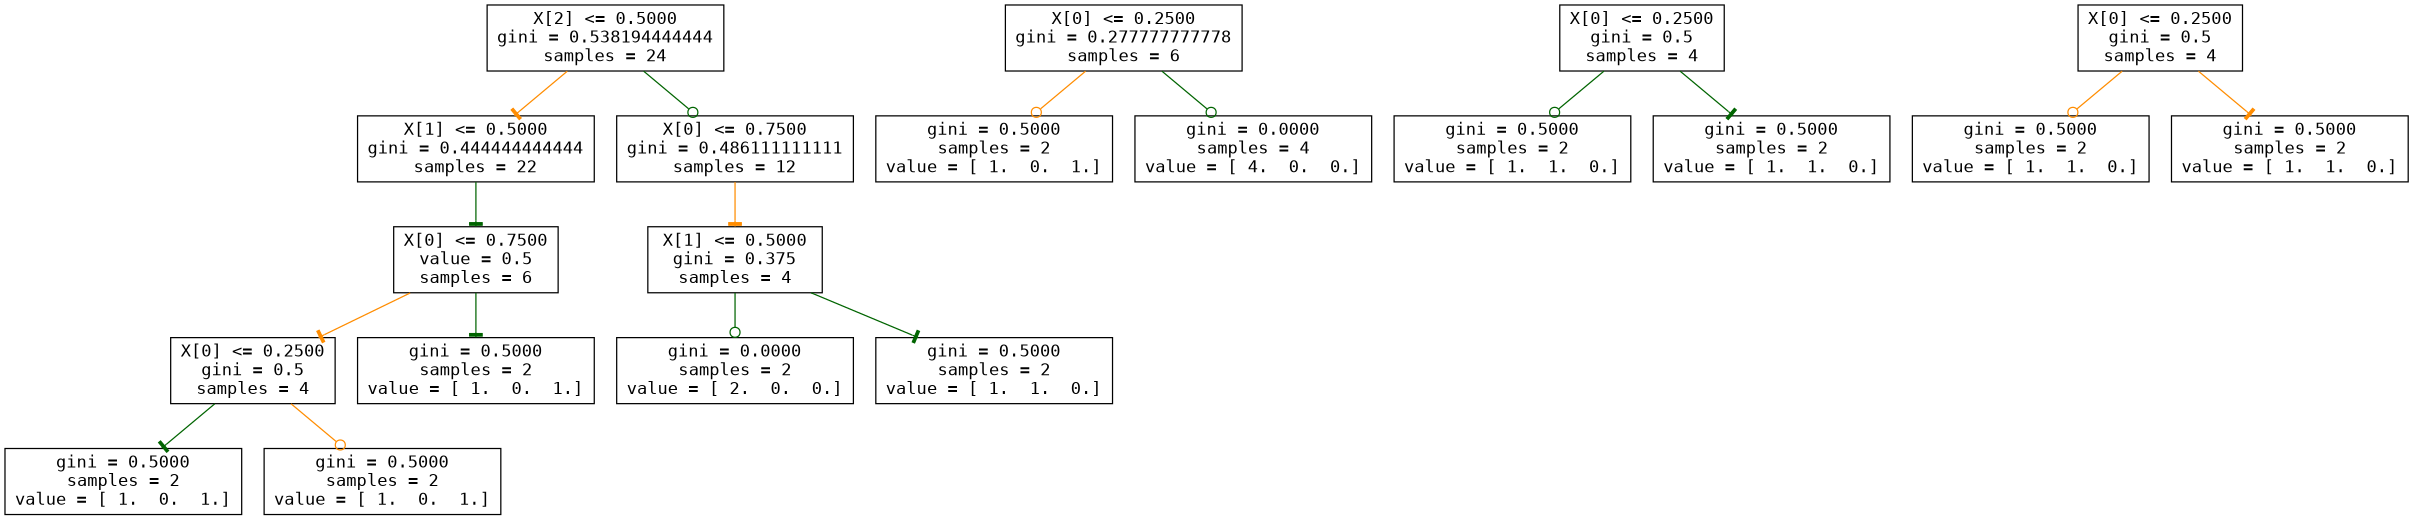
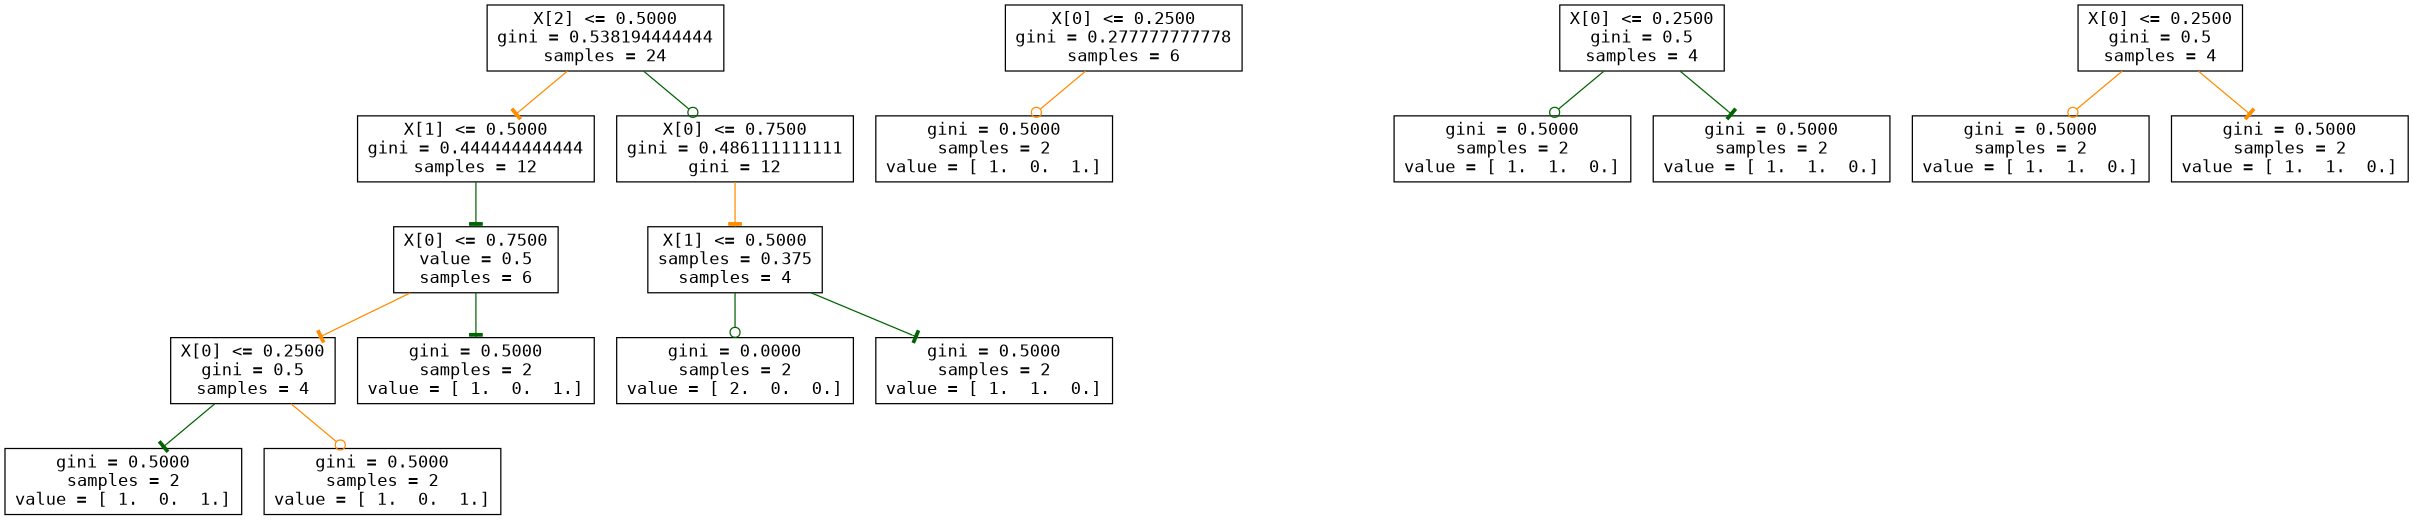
(476, 149) -> (476, 149)
(735, 149) -> (735, 149)
(1253, 149) -> none
(735, 260) -> (735, 260)
